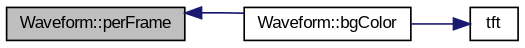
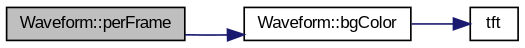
(223, 13) -> (206, 35)
